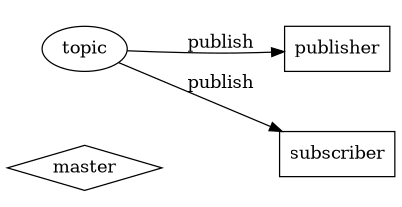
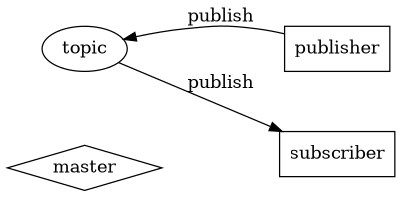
(199, 53) -> (210, 27)
